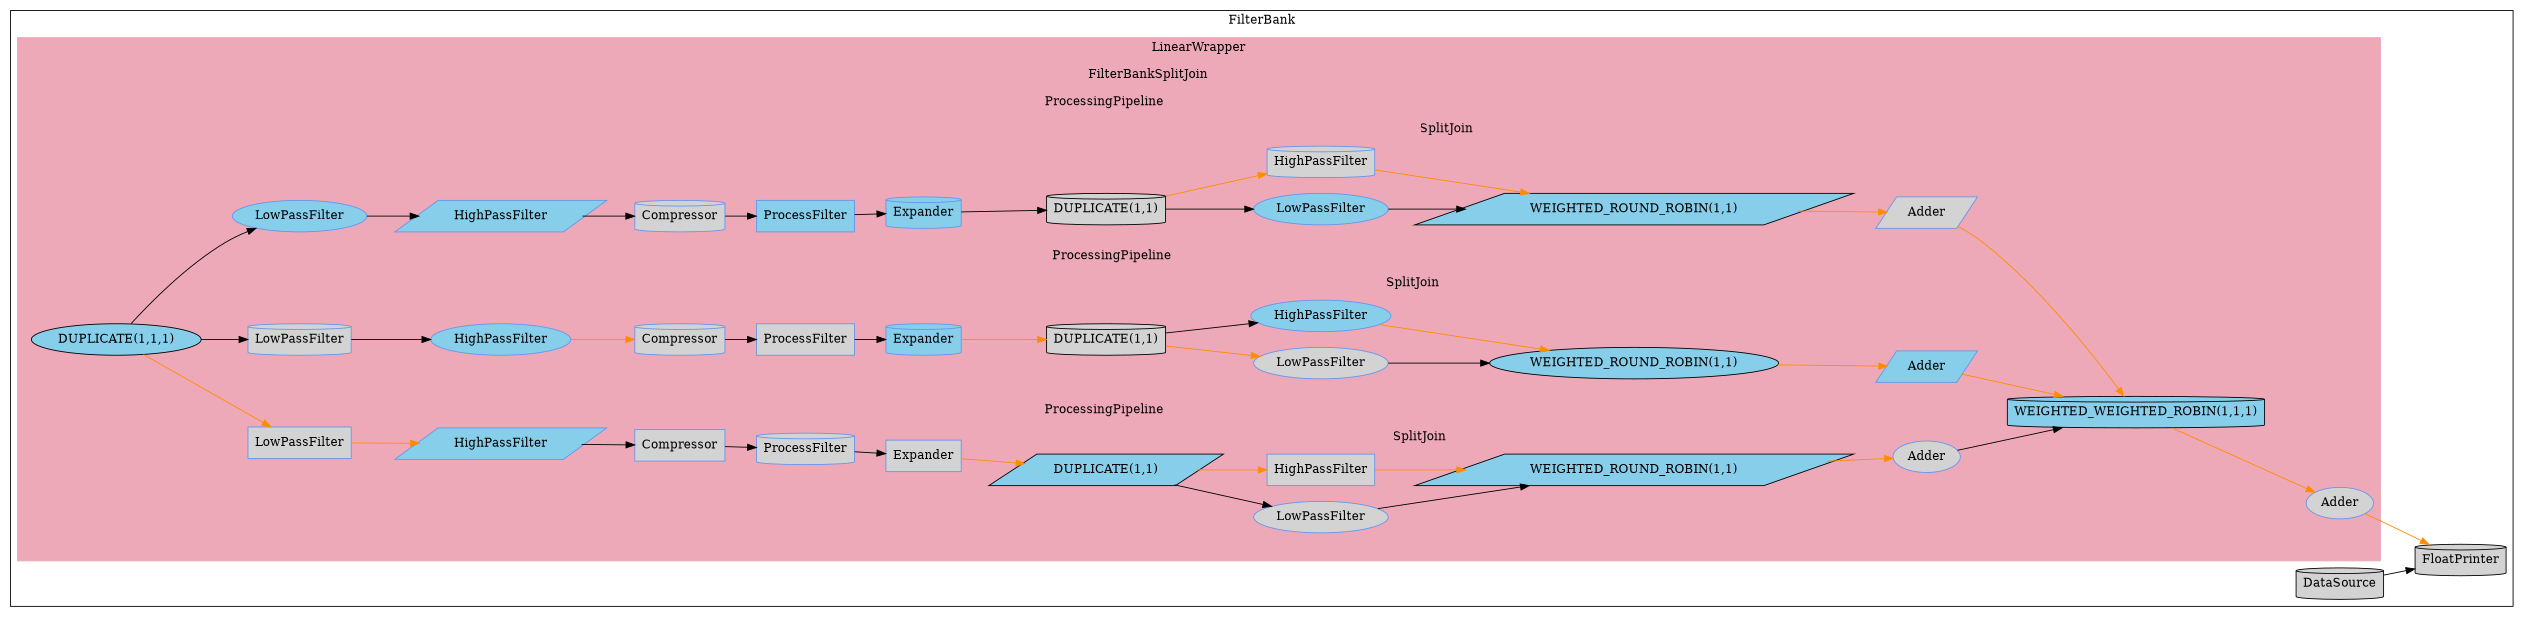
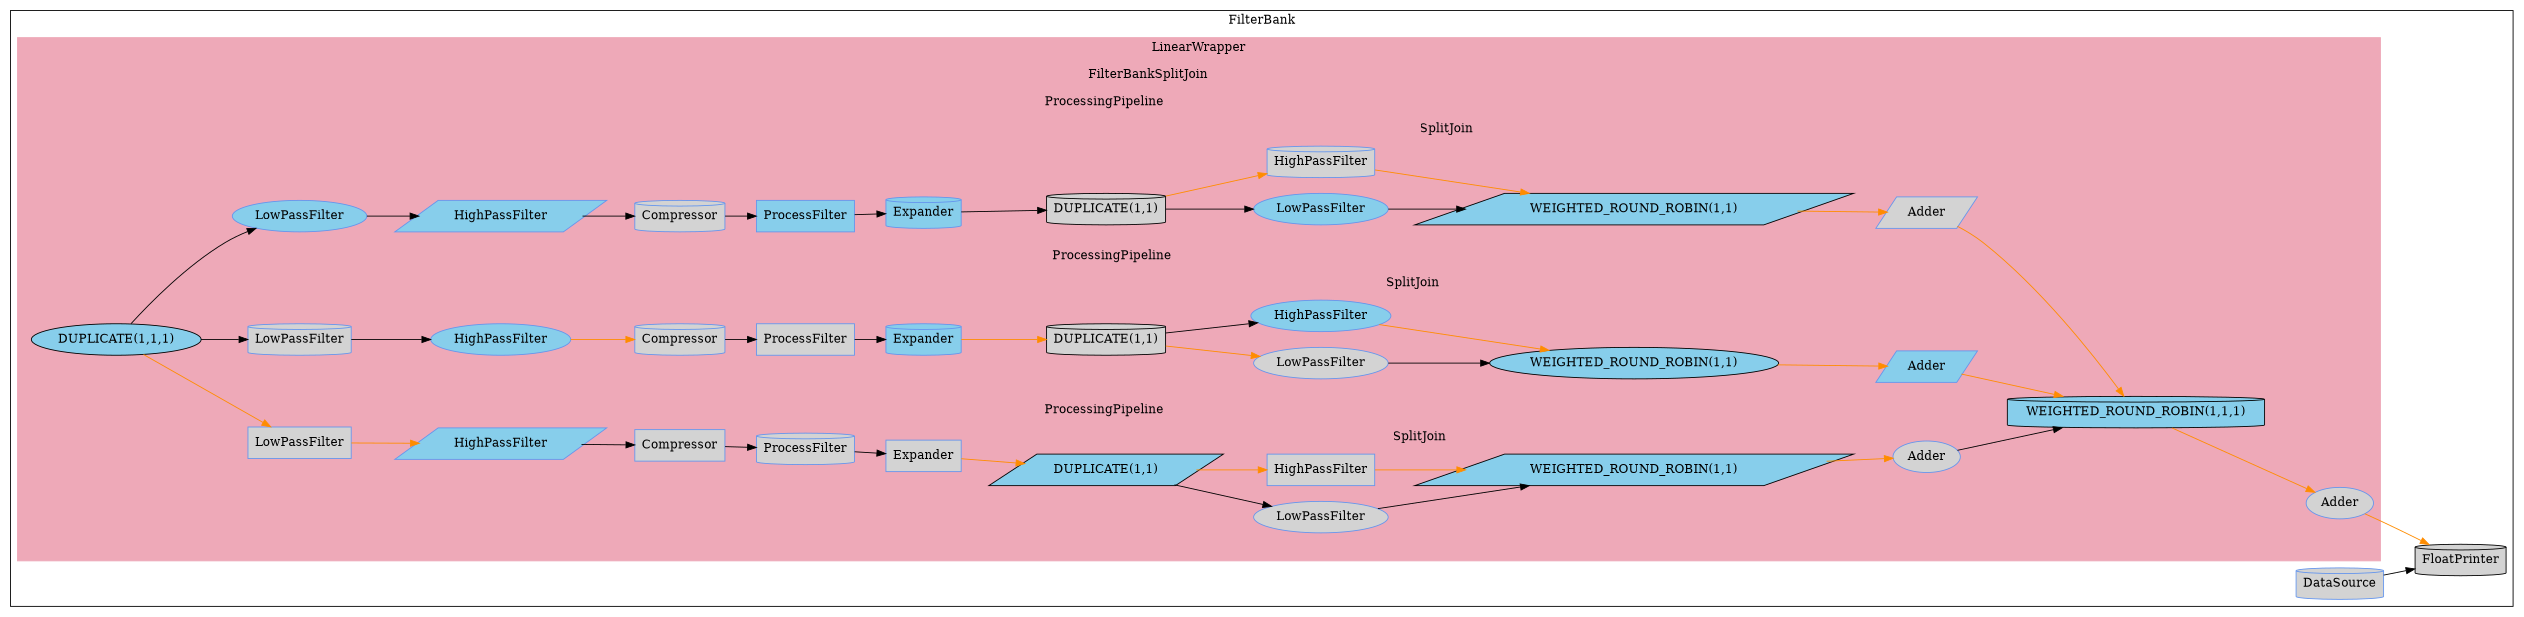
(2136, 412) -> (2136, 412)
(2340, 584) -> (2340, 584)
